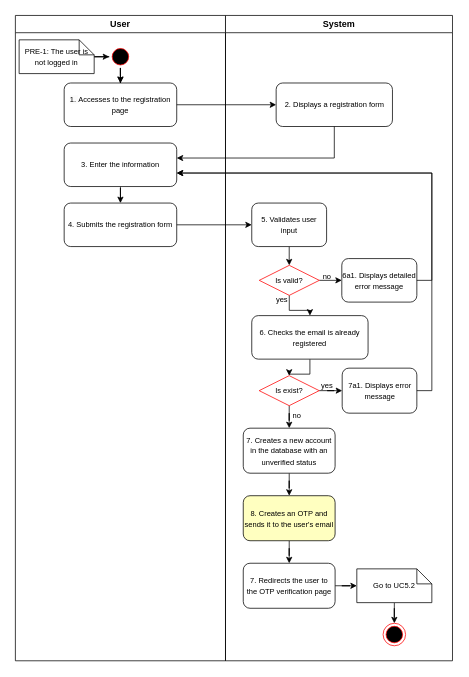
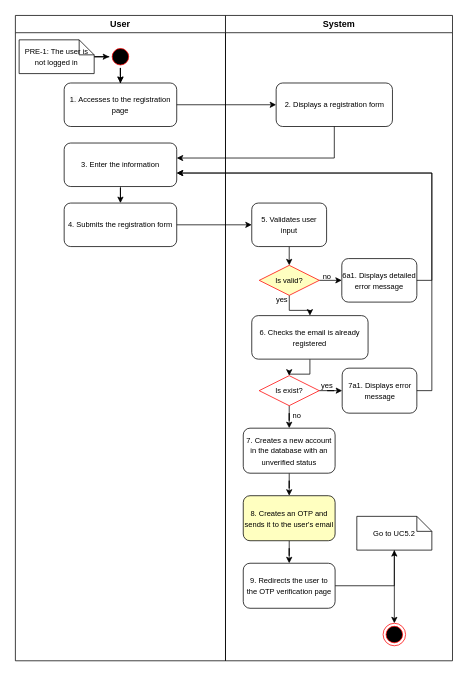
(289, 280) -> (289, 280)
(289, 585) -> (289, 585)
(394, 585) -> (394, 533)
